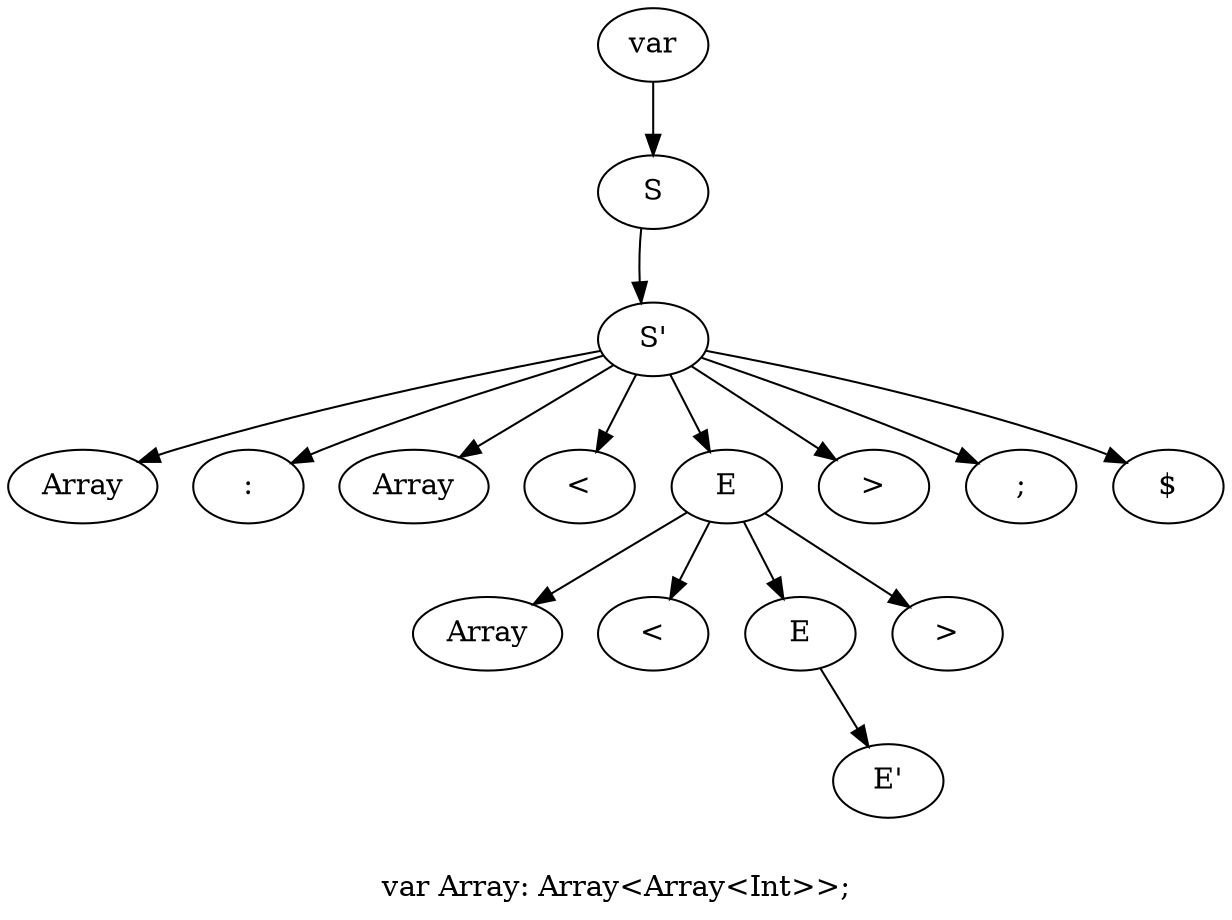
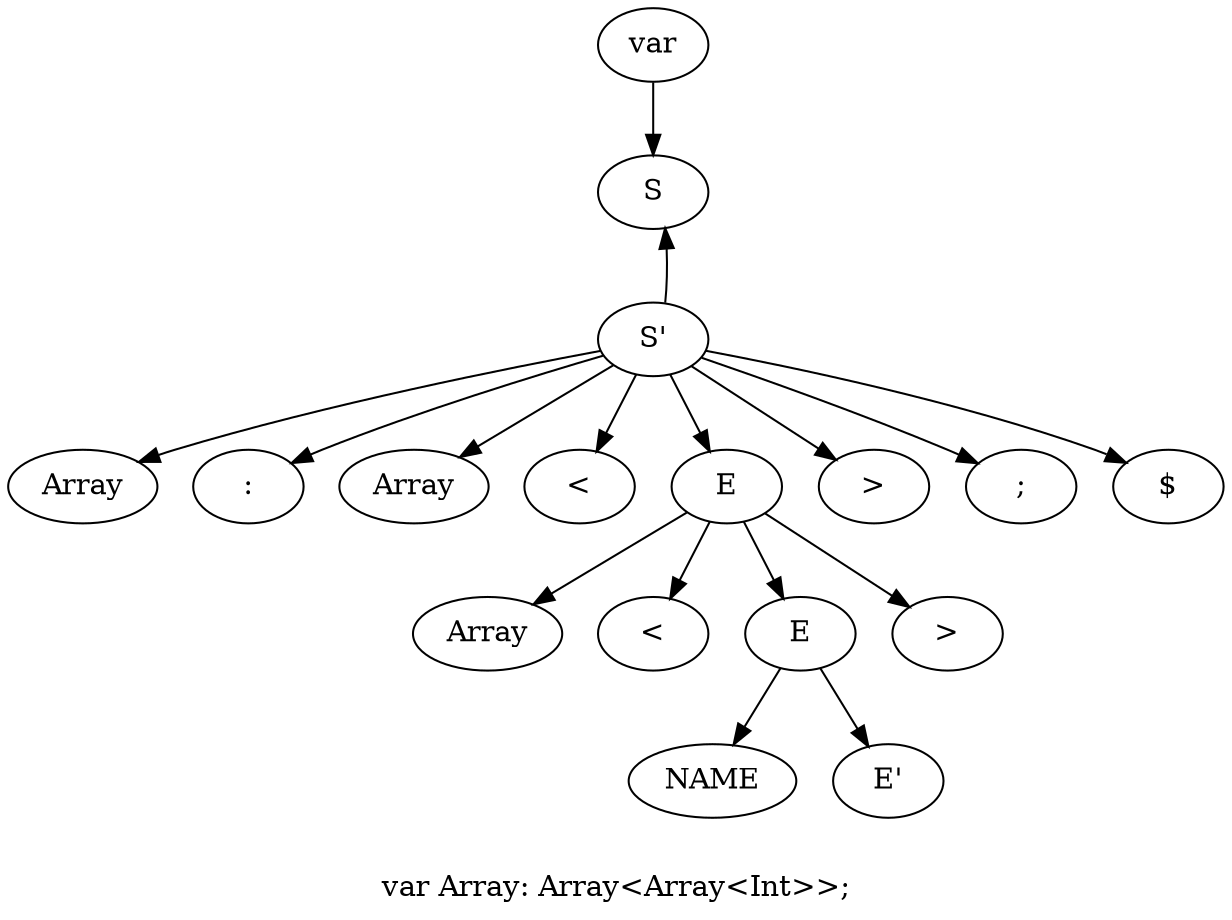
(640, 255) -> (667, 276)
none -> (712, 781)
